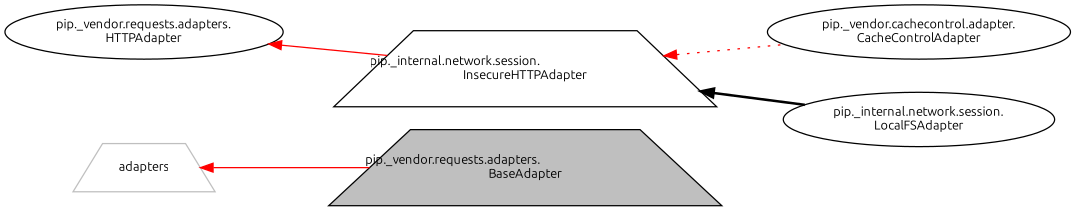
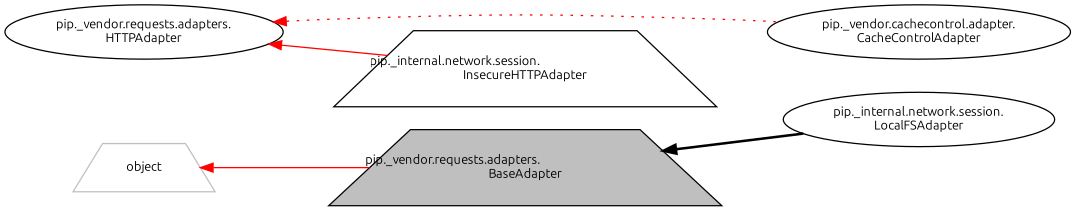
(731, 50) -> (532, 15)
(759, 99) -> (740, 141)
(144, 168) -> (144, 168)
